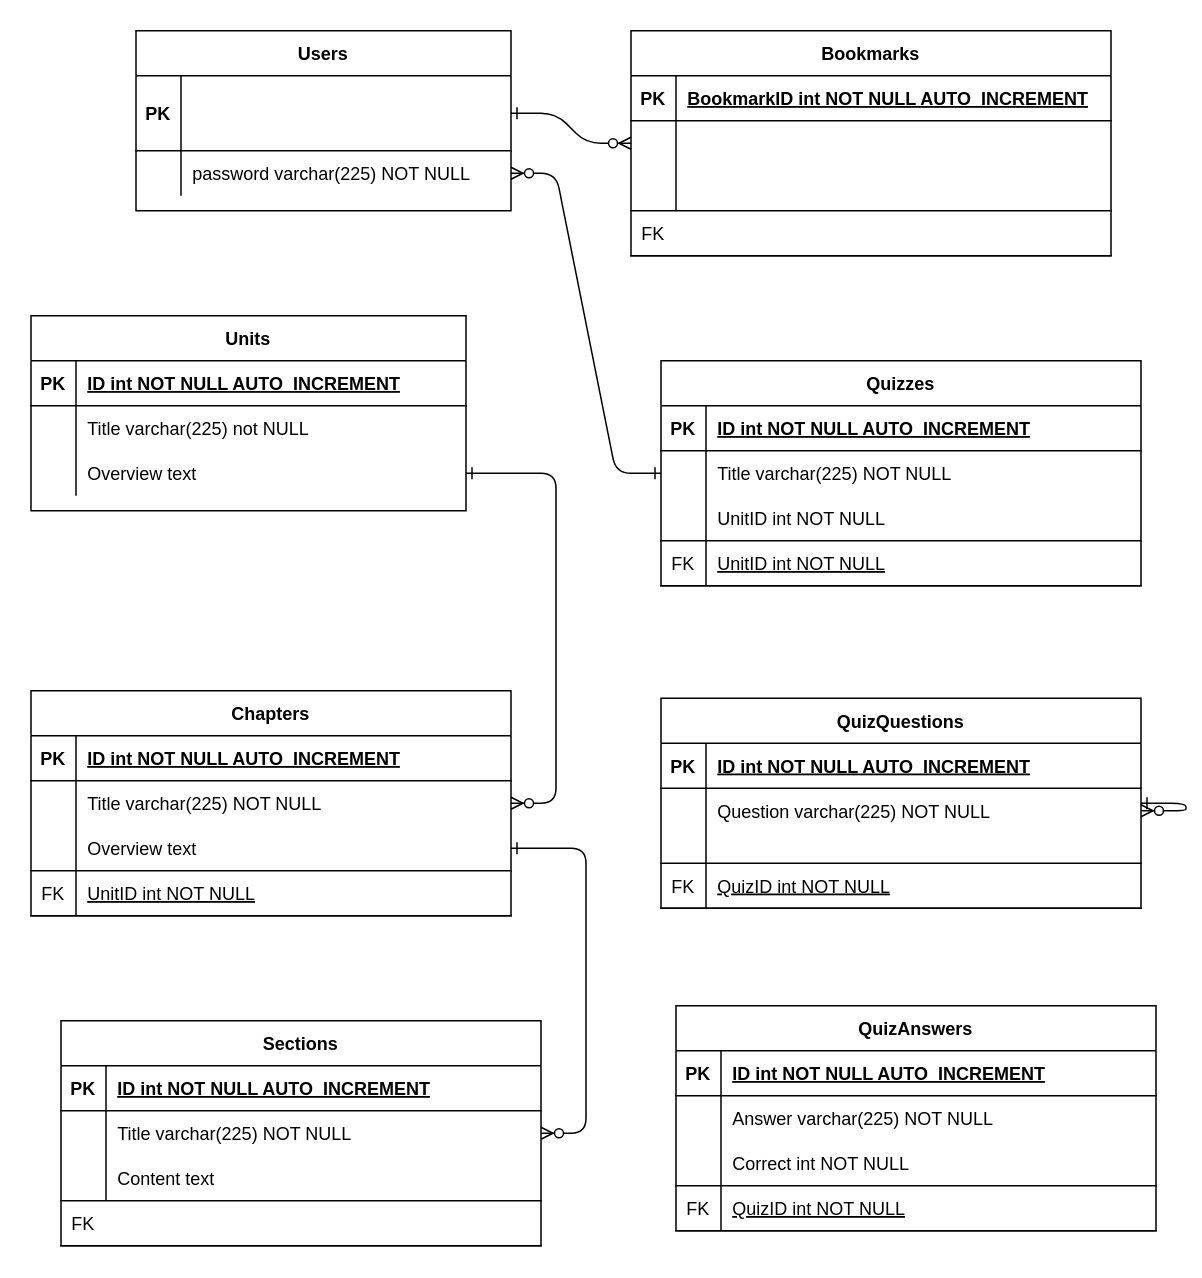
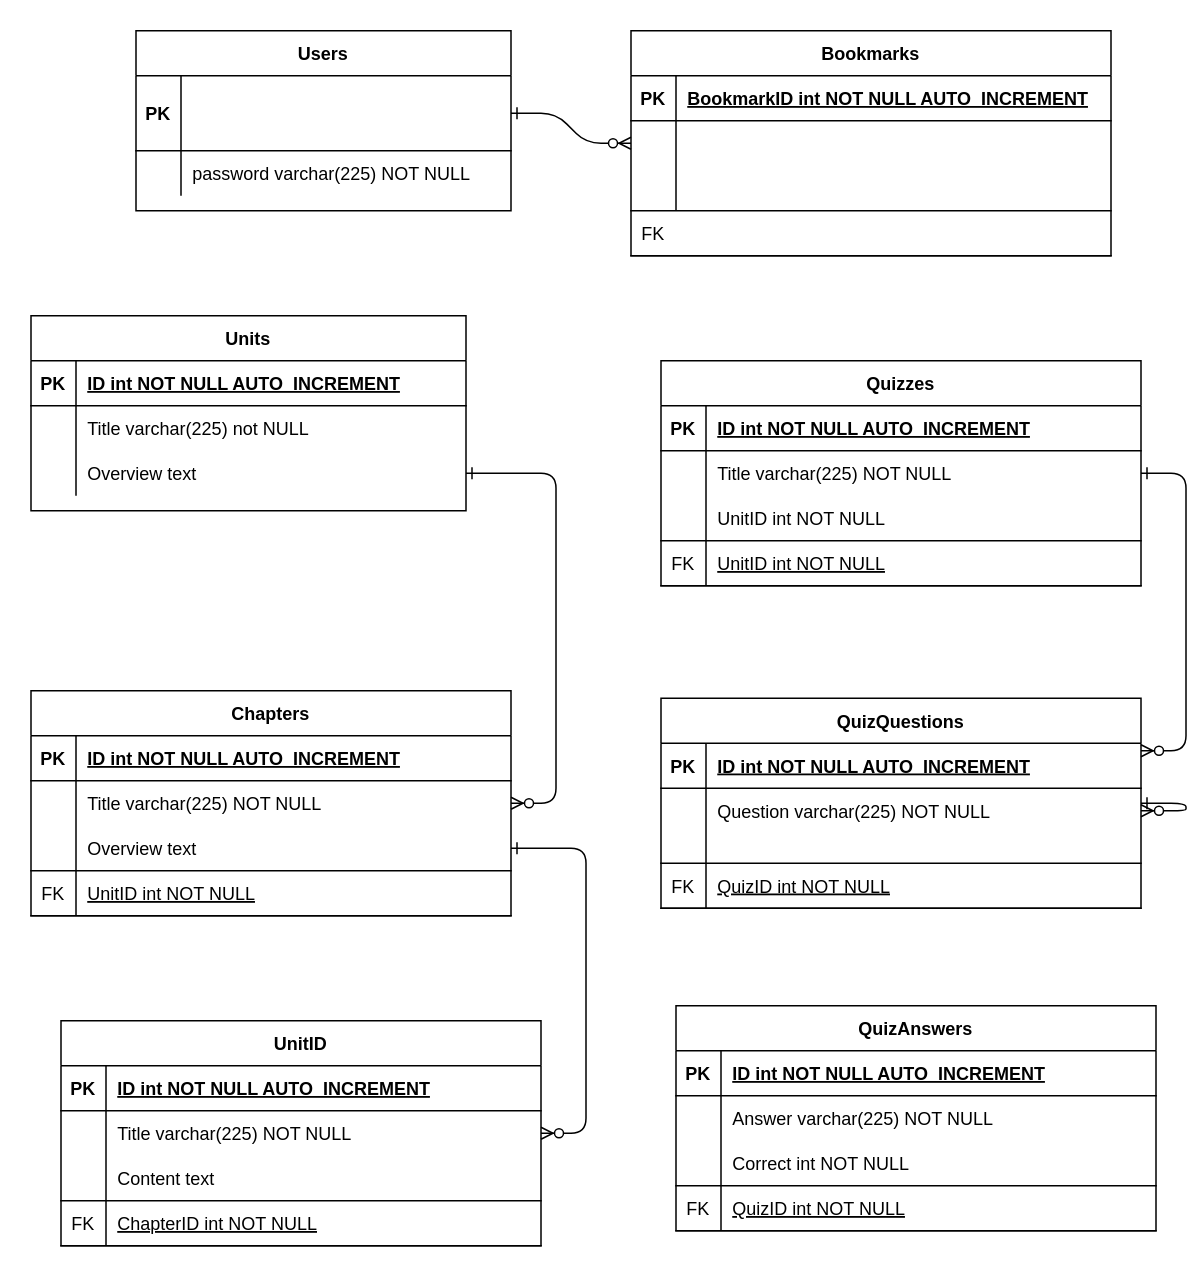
(586, 323) -> (1186, 611)
(300, 1044) -> (300, 1044)
none -> (323, 1223)
